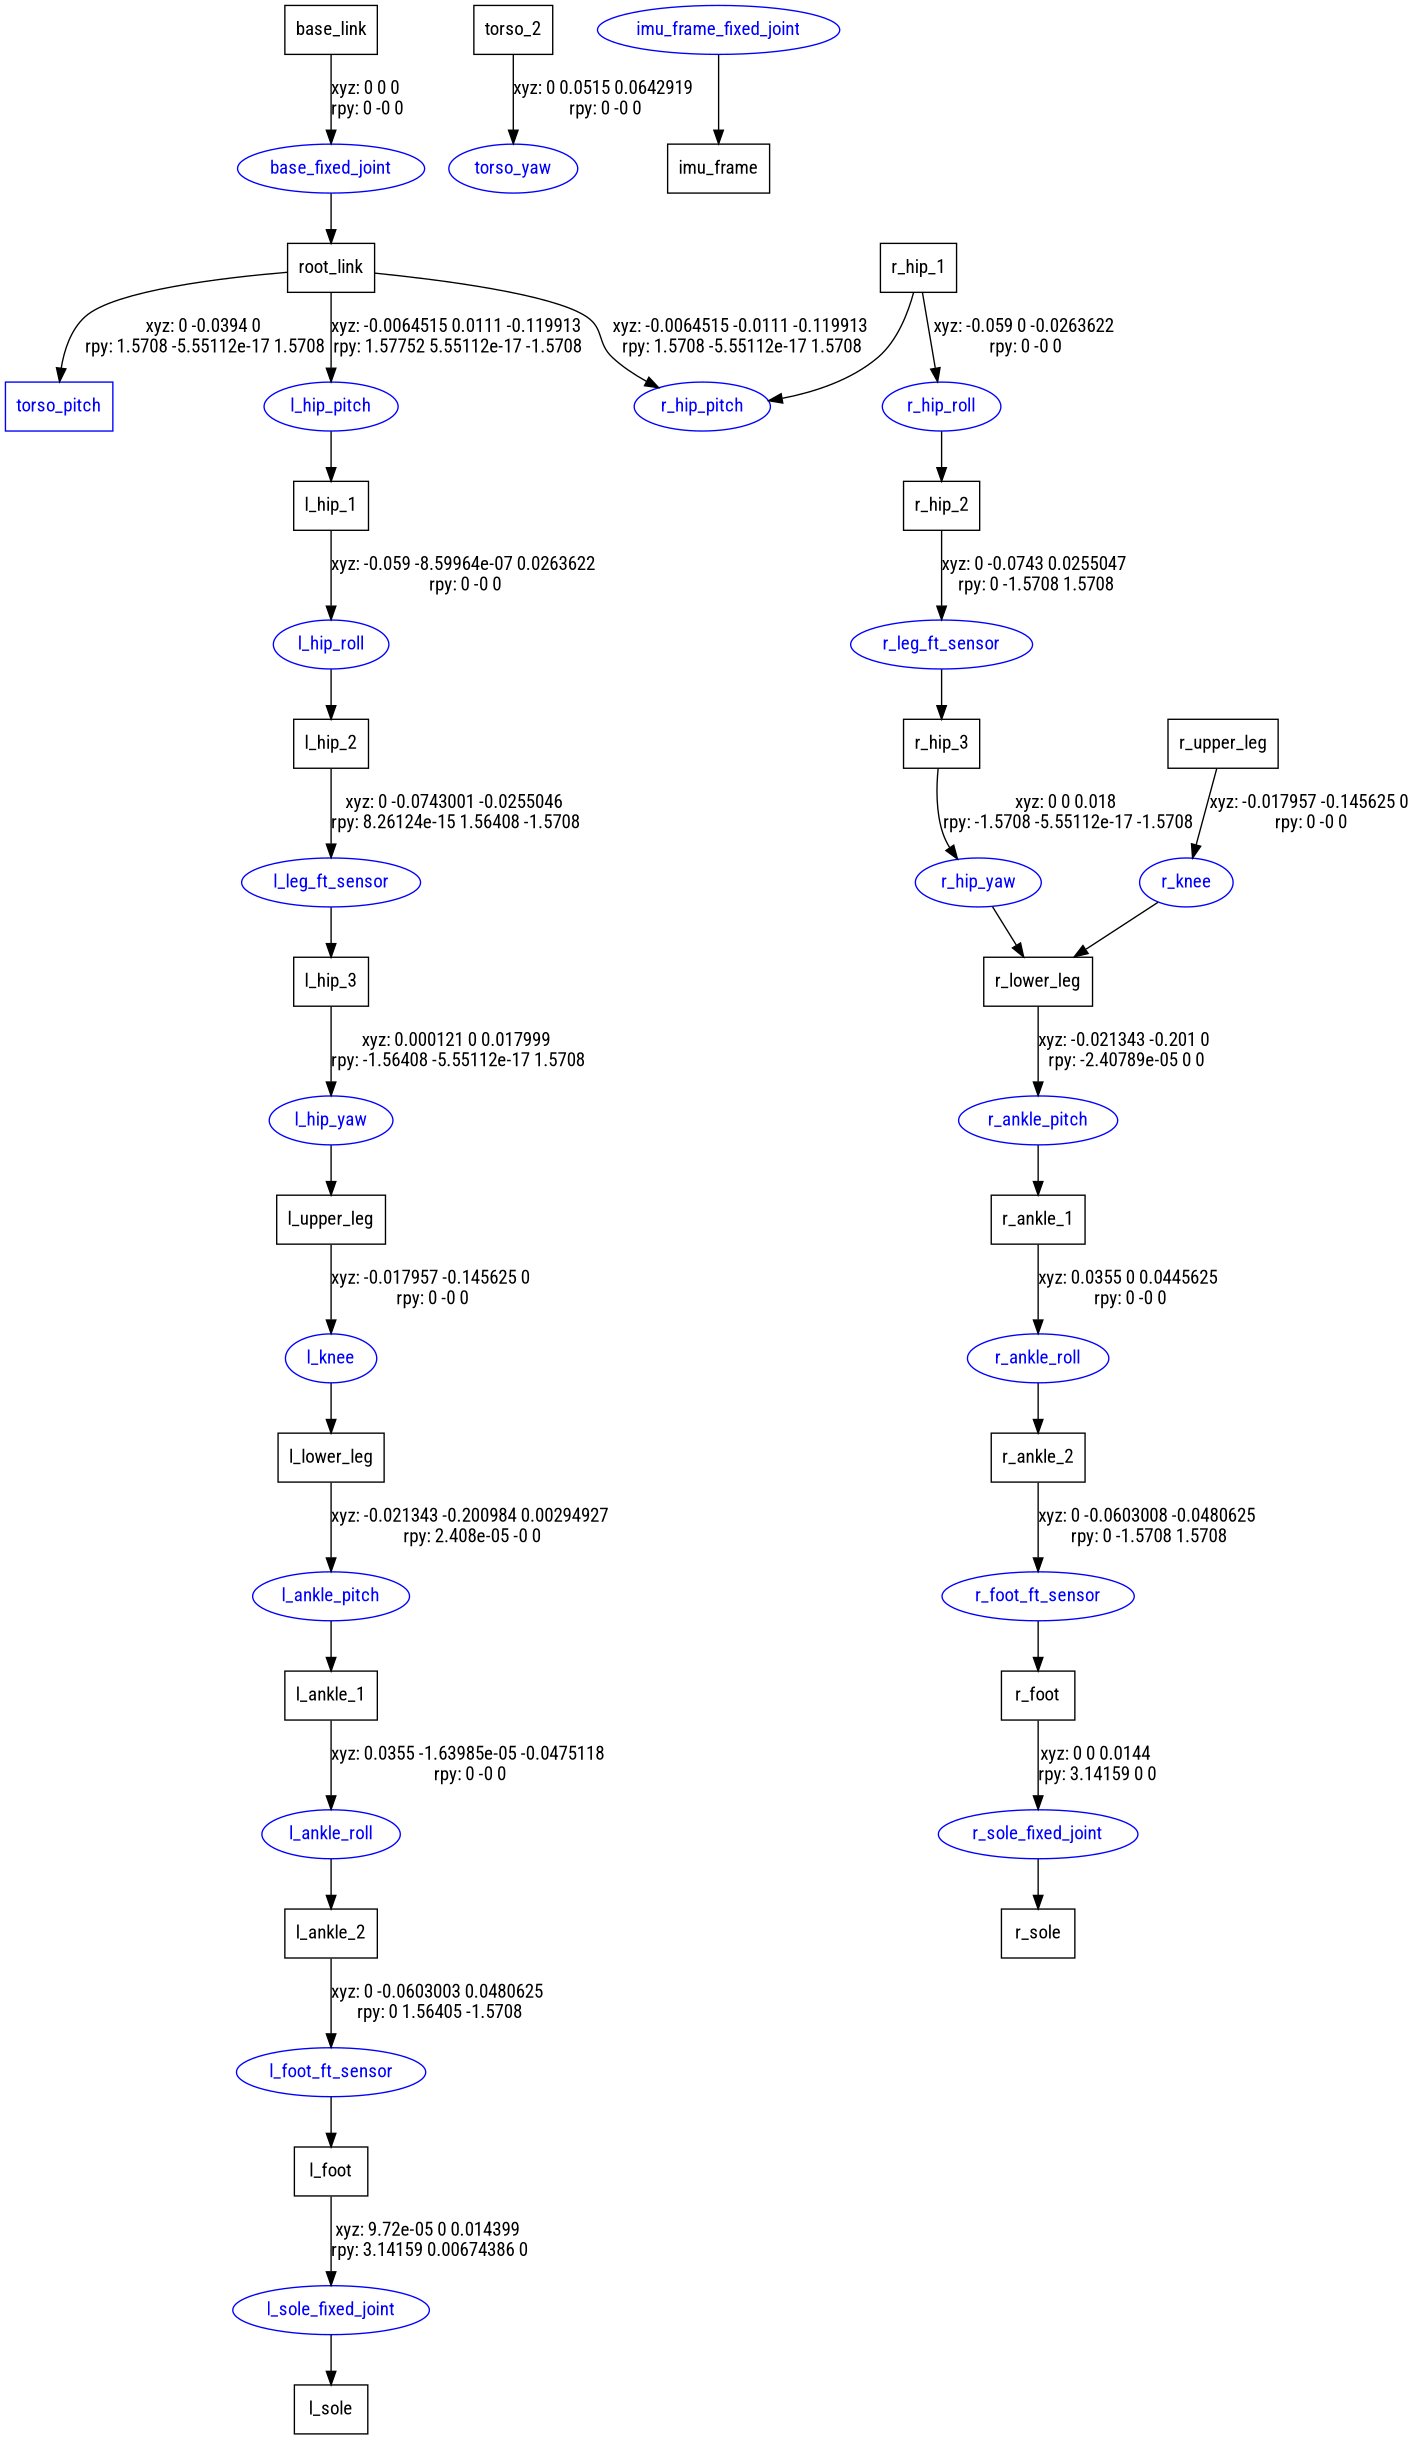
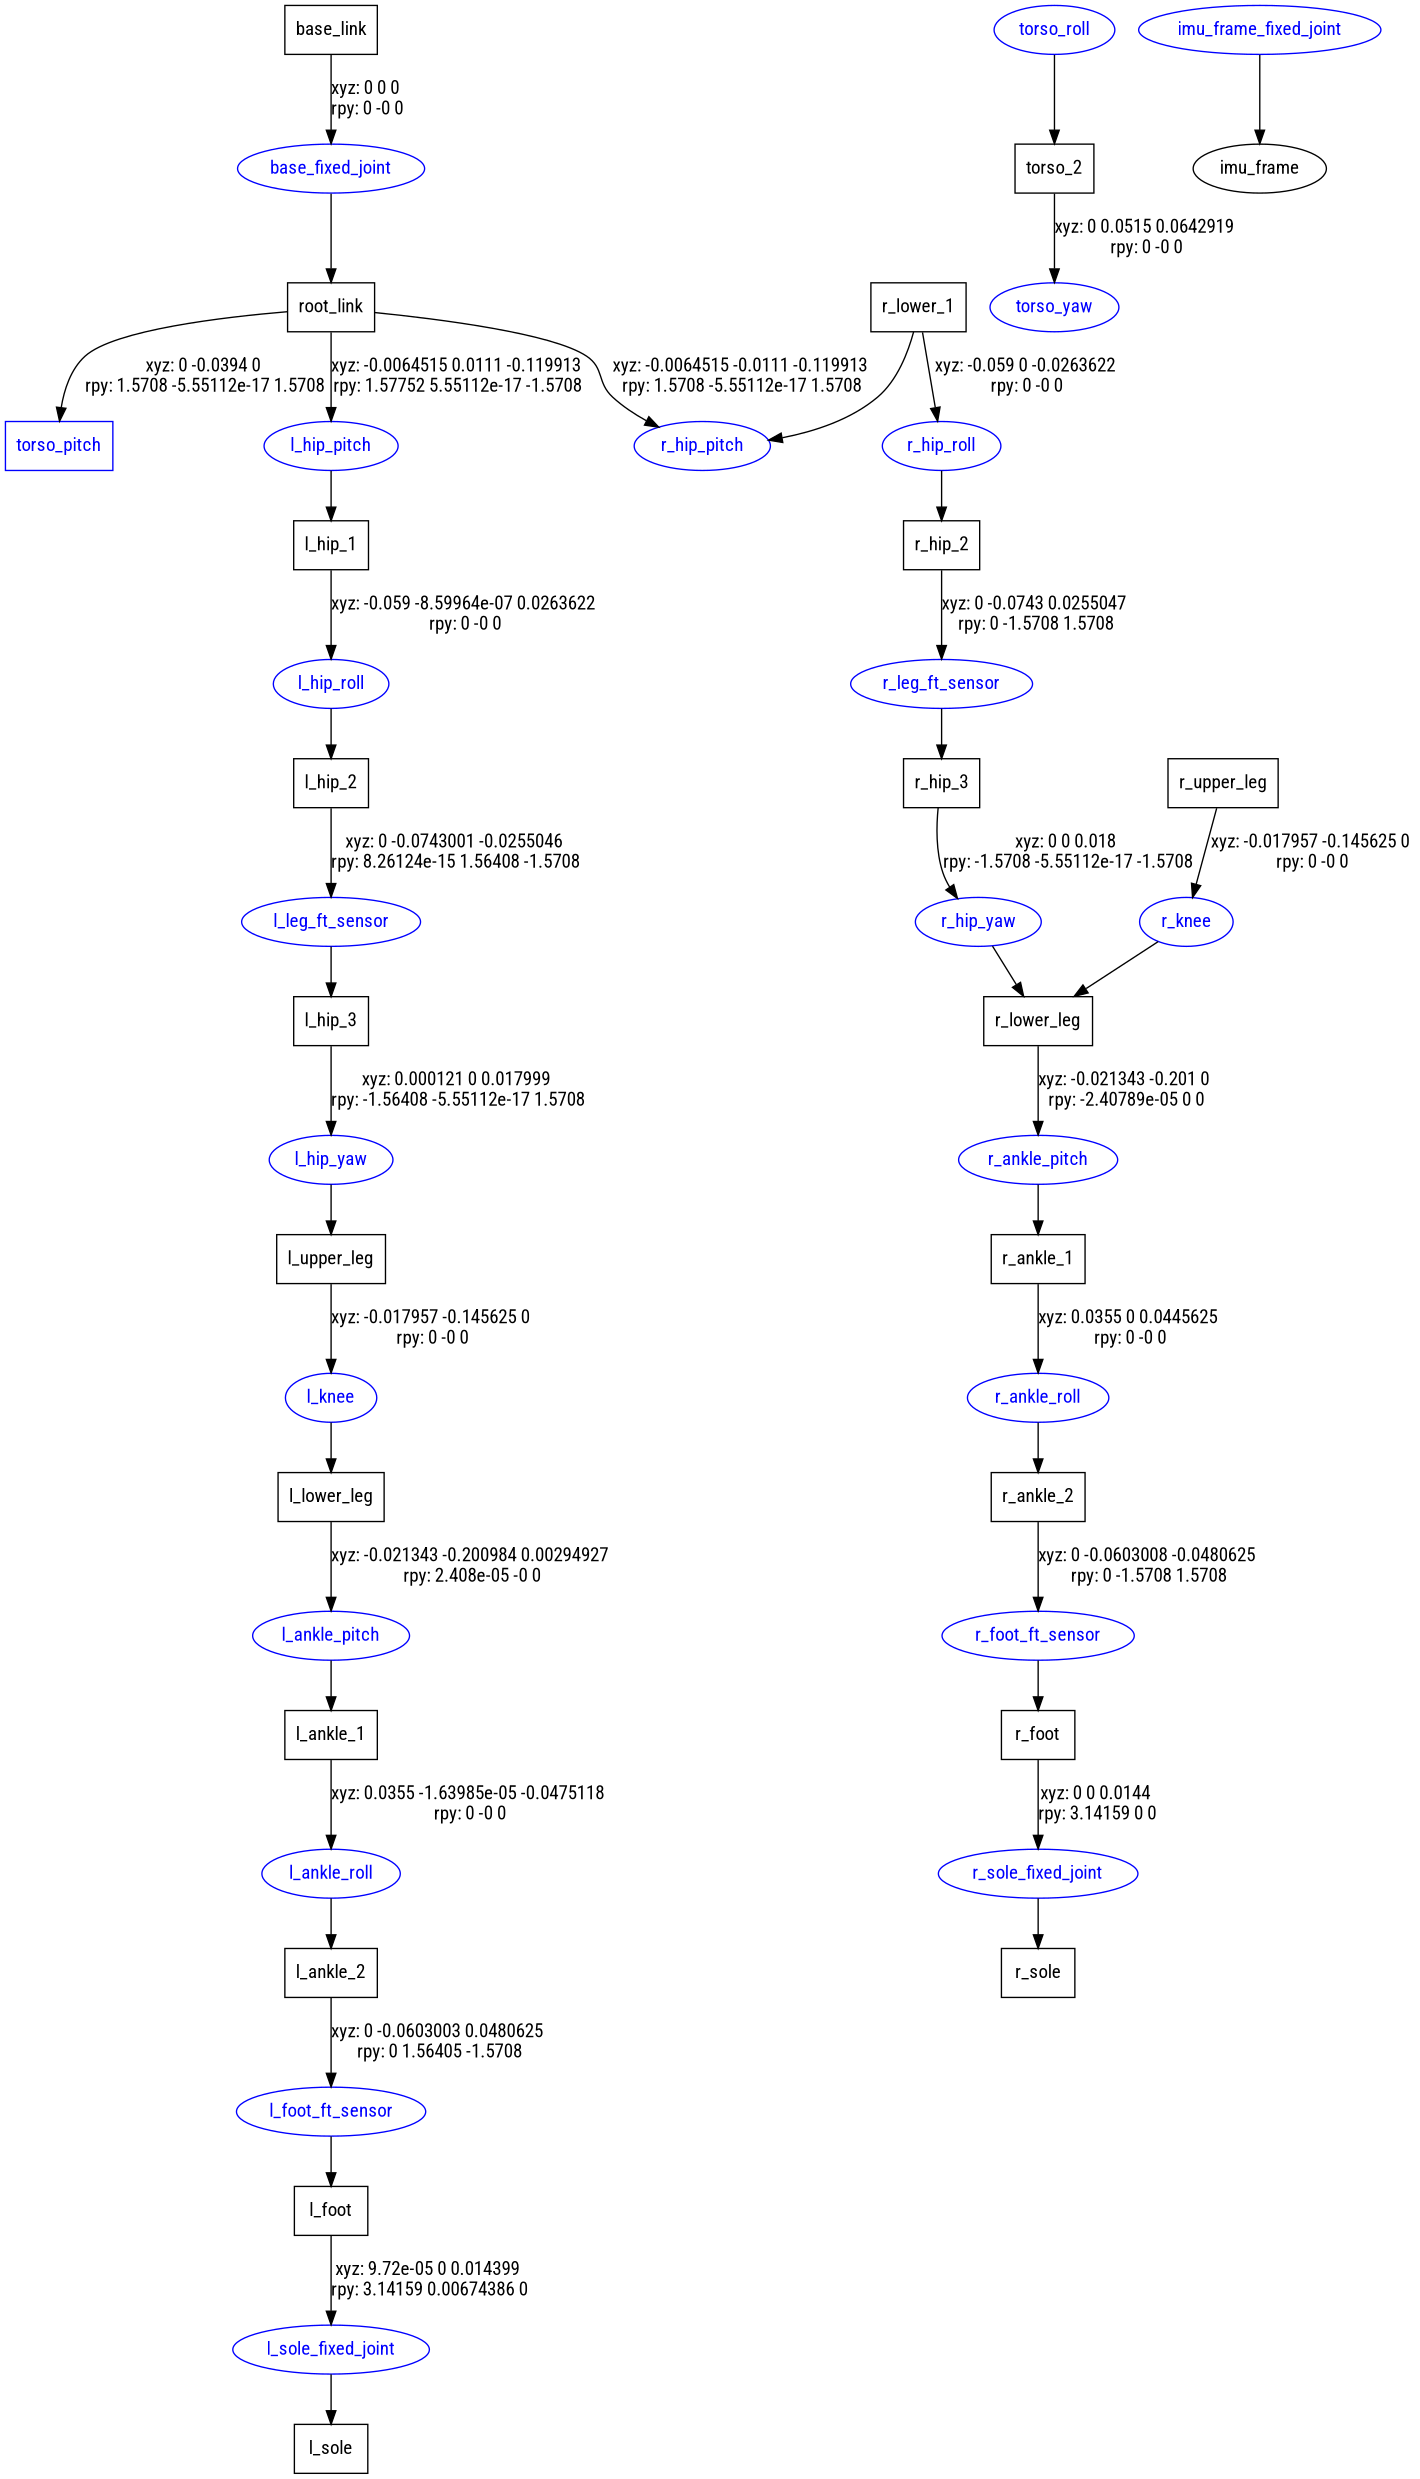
none -> (1054, 30)
(719, 169) -> (1260, 169)
(918, 268) -> (918, 307)
